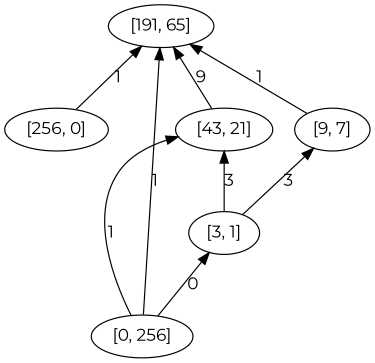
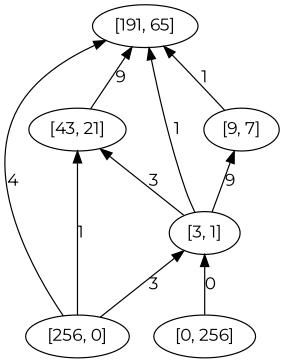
(118, 78) -> (13, 181)
(289, 181) -> (230, 181)
(151, 187) -> (169, 137)
(105, 215) -> (77, 239)
none -> (137, 288)
